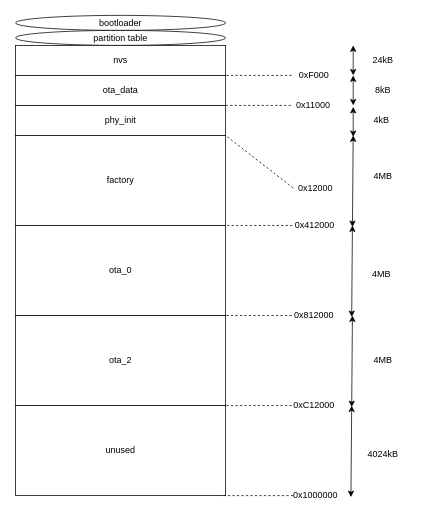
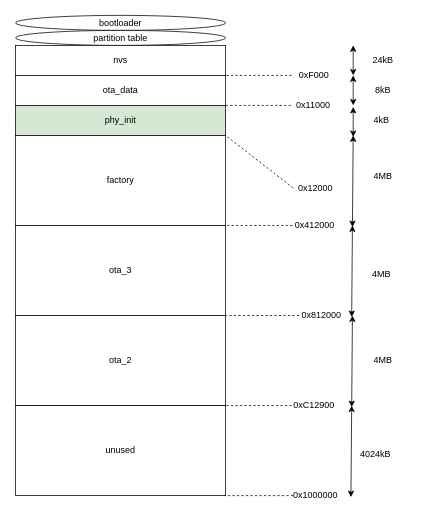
(120, 120) -> (120, 120)
(120, 270) -> (120, 270)
(314, 315) -> (321, 315)
(314, 405) -> (314, 405)
(383, 454) -> (375, 454)
